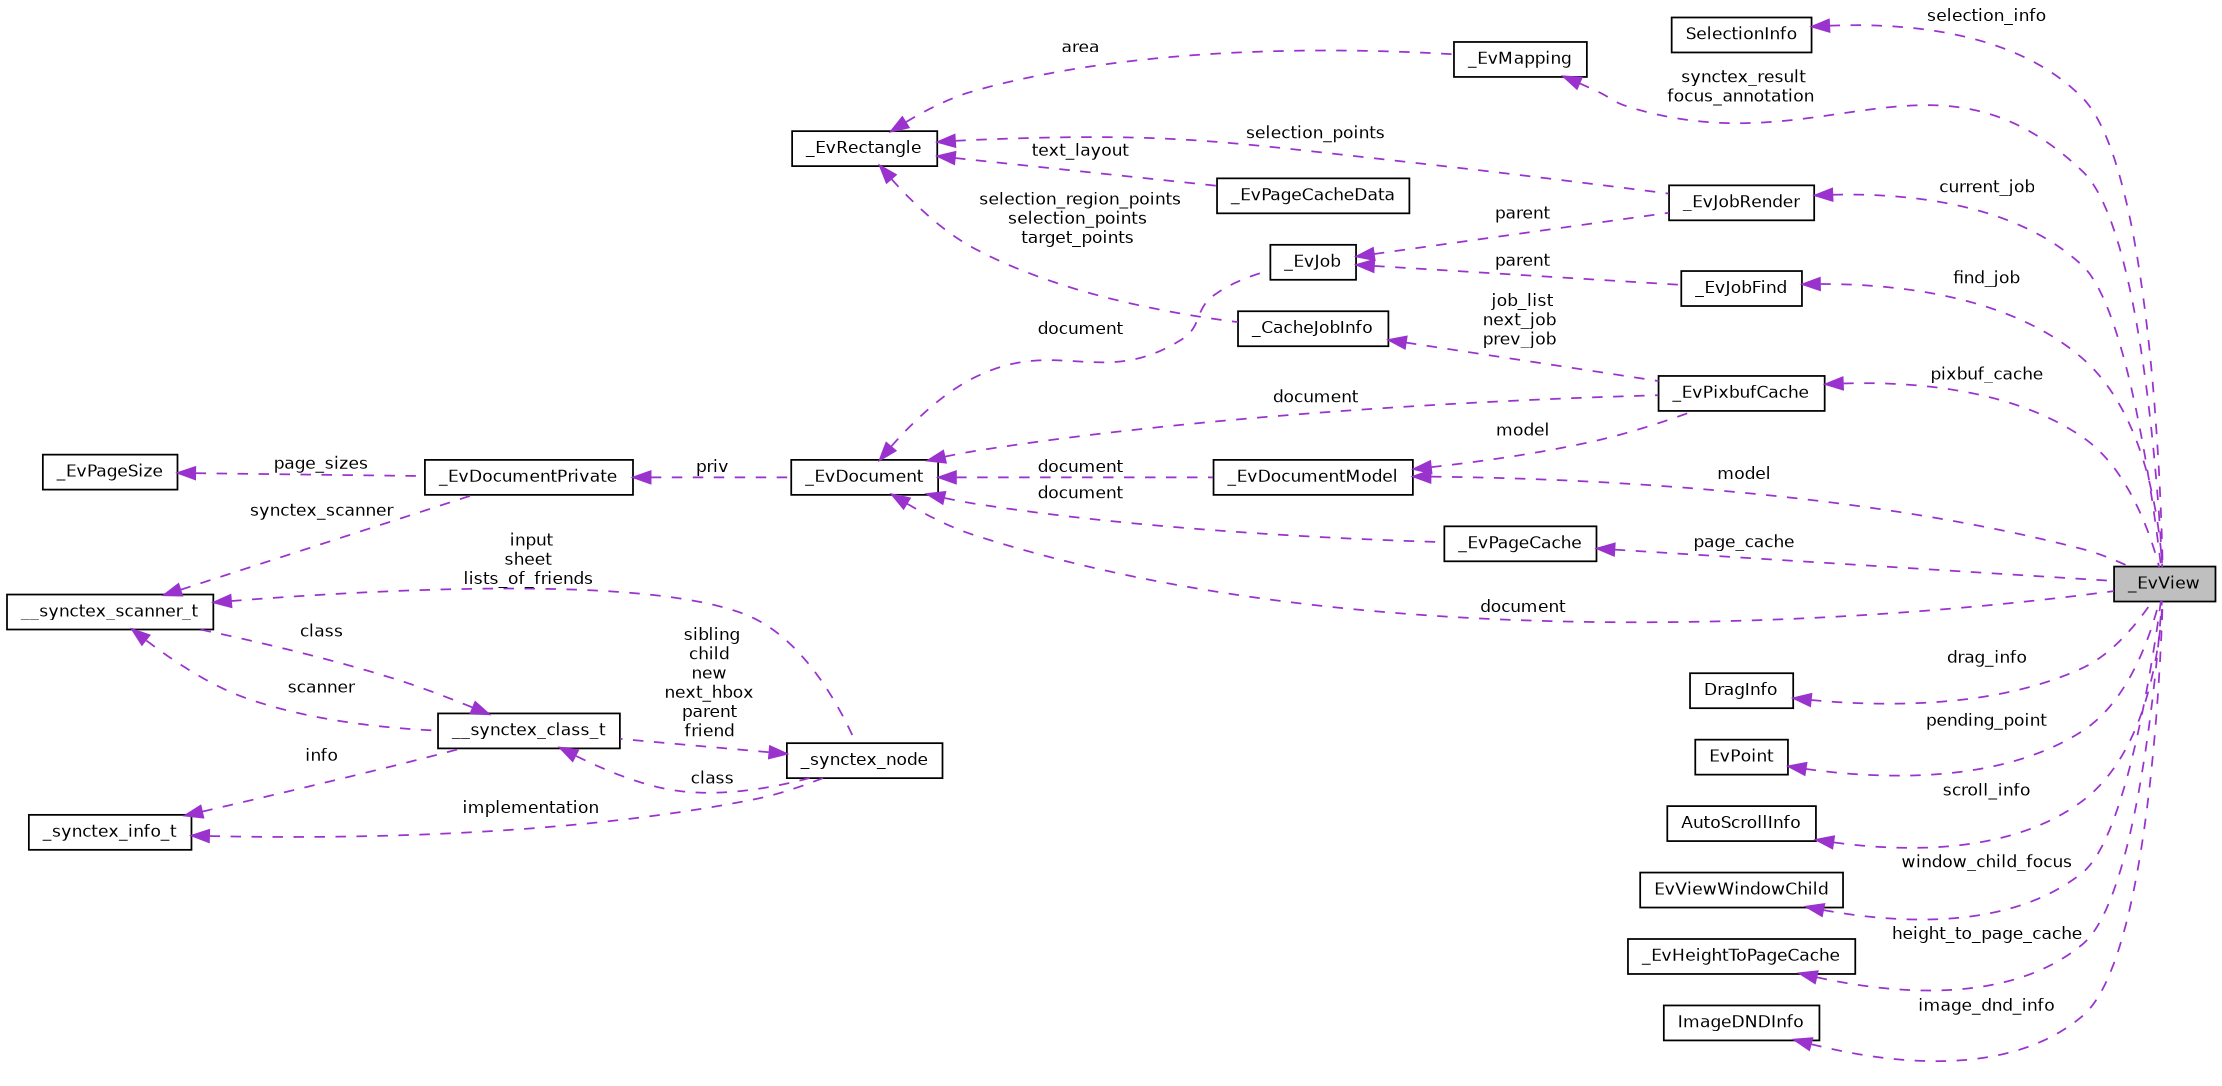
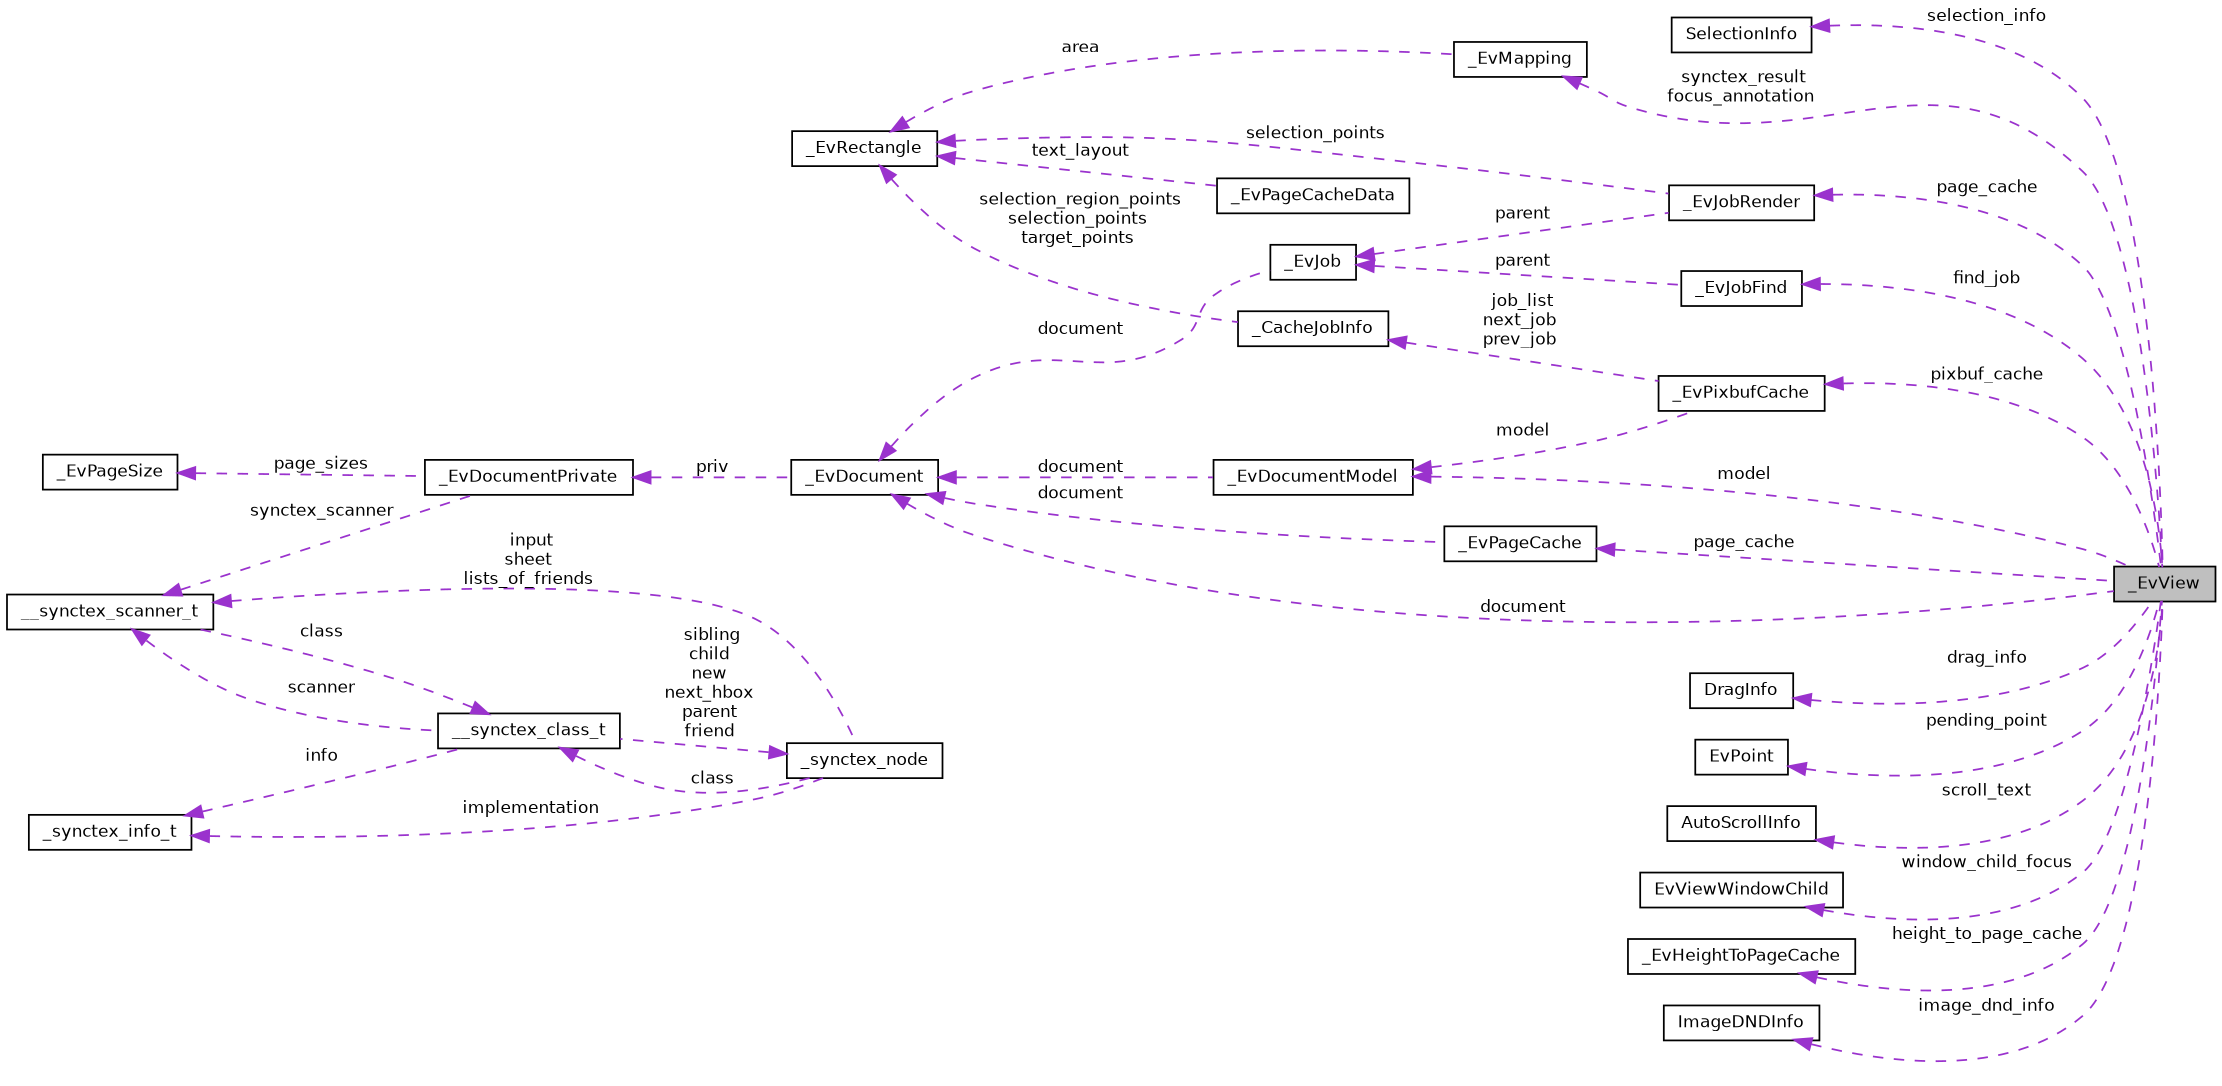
(1985, 188) -> (1985, 188)
(1301, 414) -> none
(1985, 791) -> (1985, 791)
